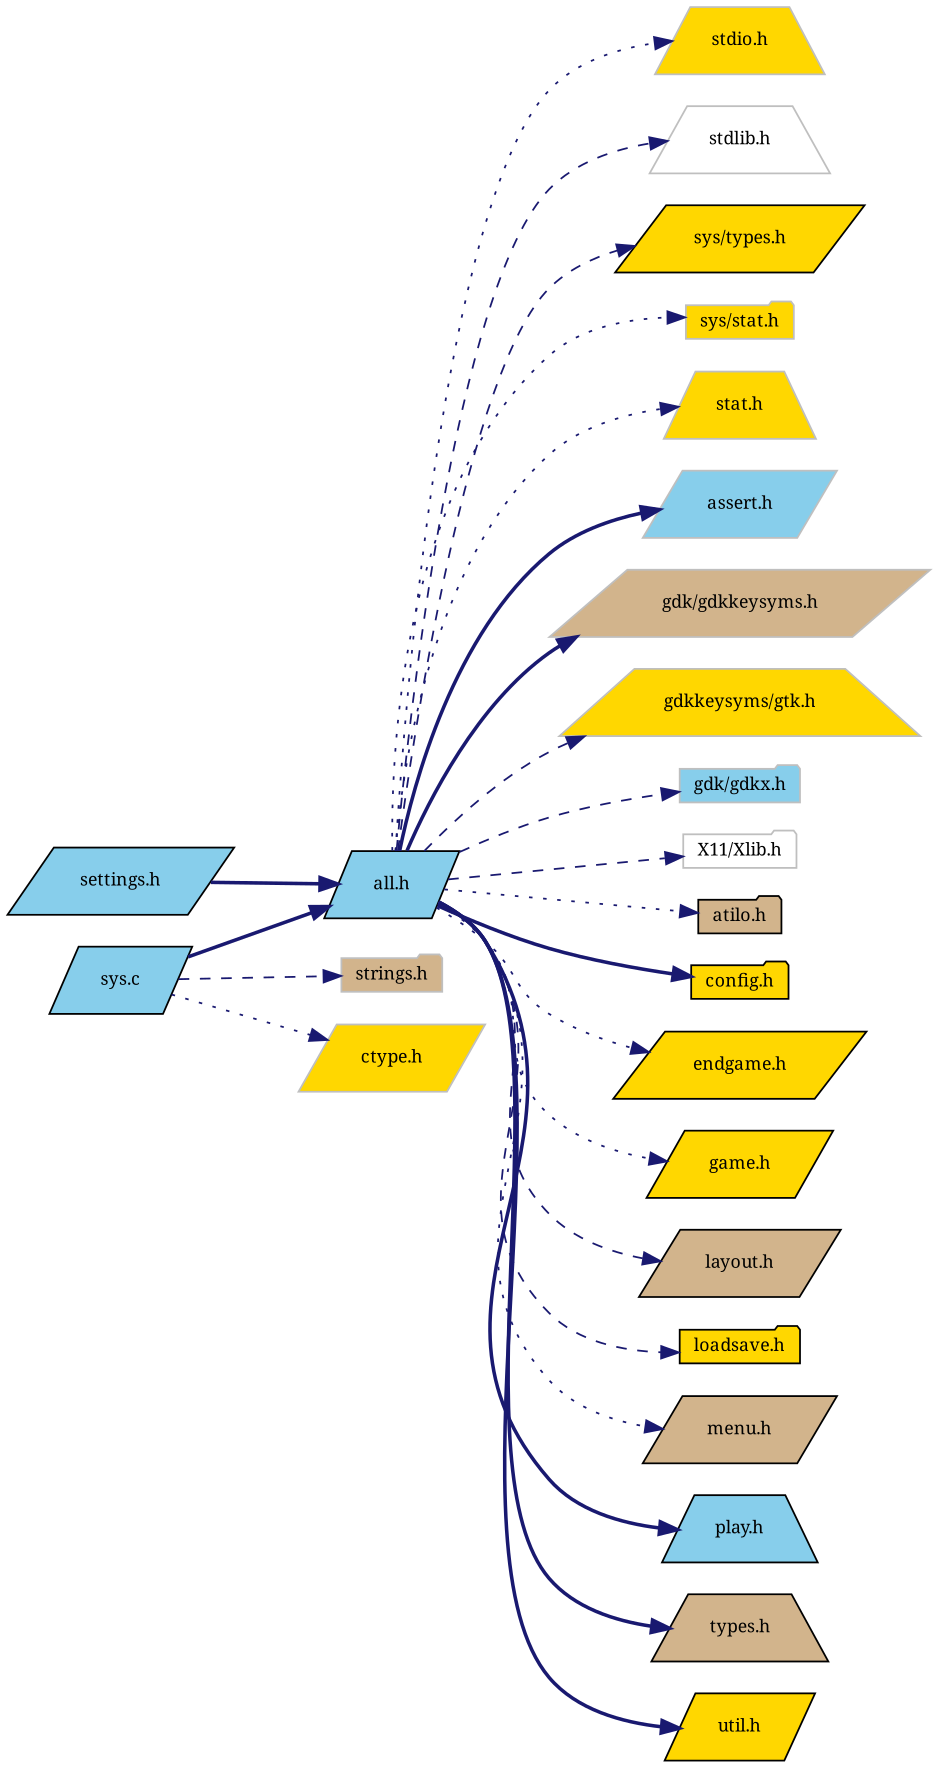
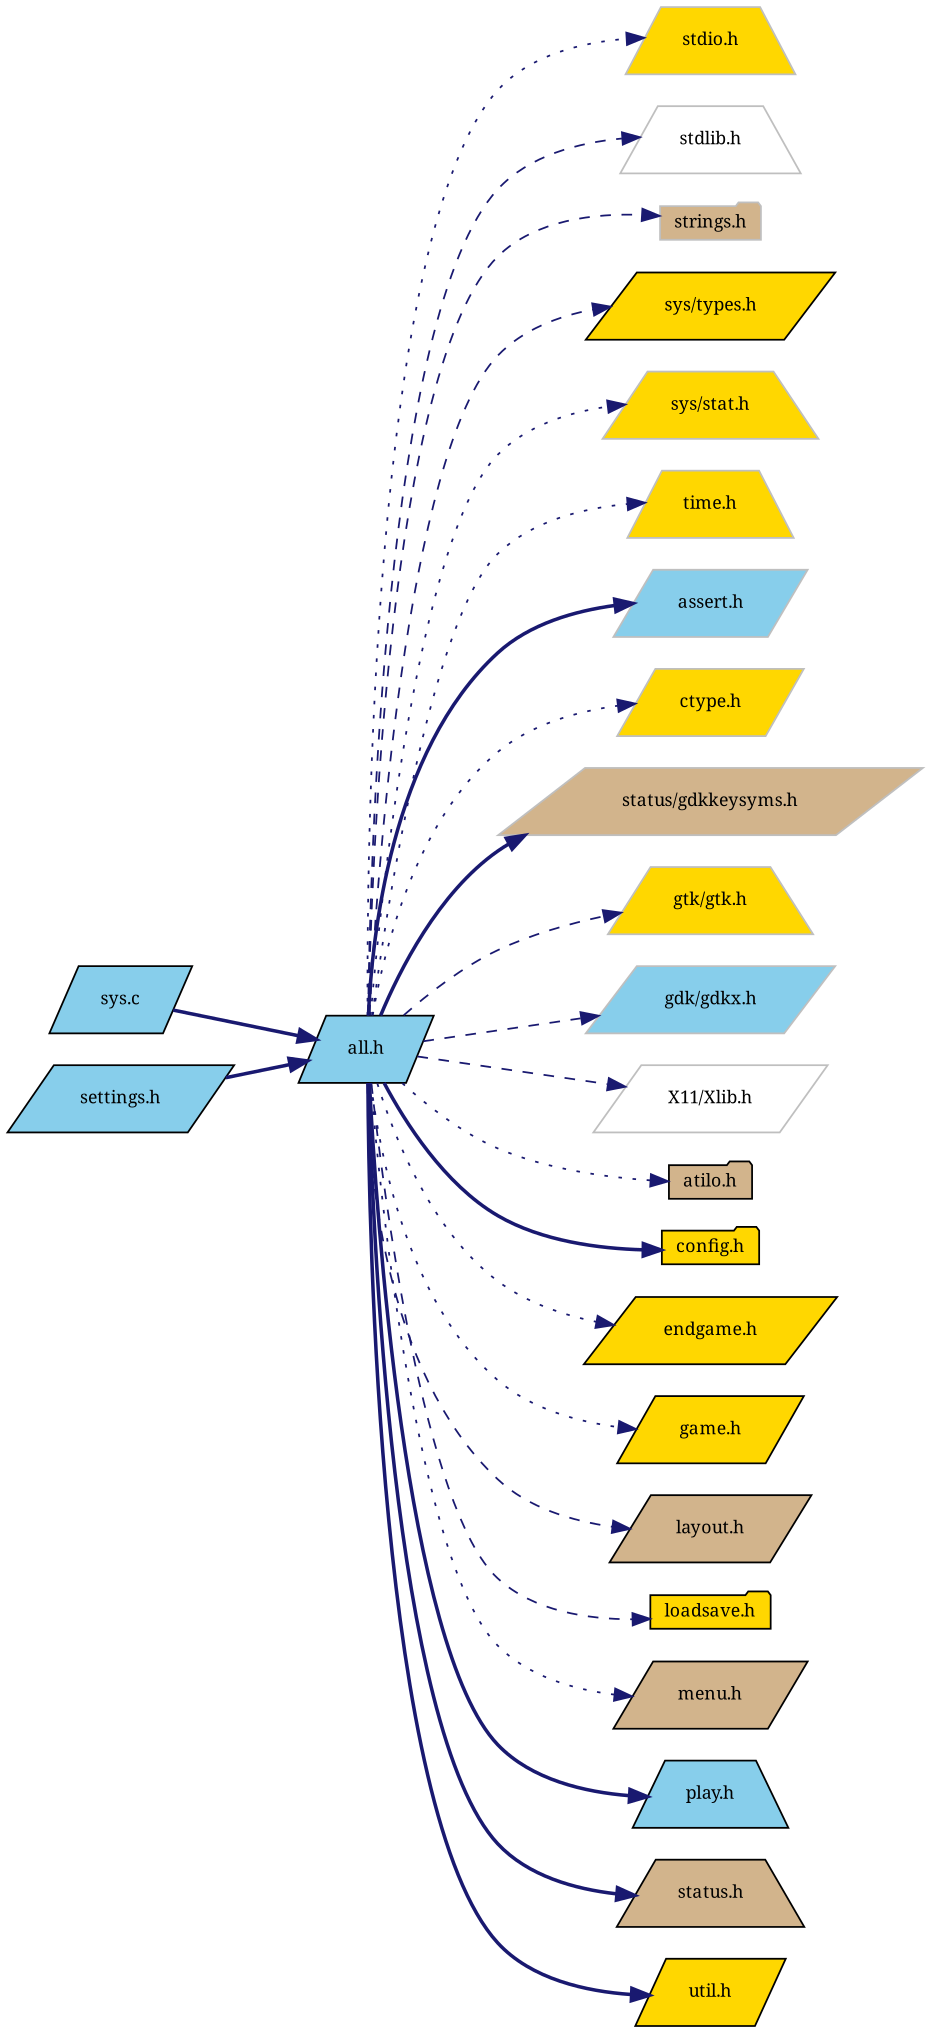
(740, 322) -> (711, 405)
(740, 405) -> (711, 504)
(740, 603) -> (711, 802)
(740, 702) -> (711, 901)
(740, 786) -> (711, 1000)
(740, 851) -> (711, 1099)
(251, 978) -> (420, 459)
(241, 1015) -> (444, 815)
(740, 1628) -> (711, 1893)
